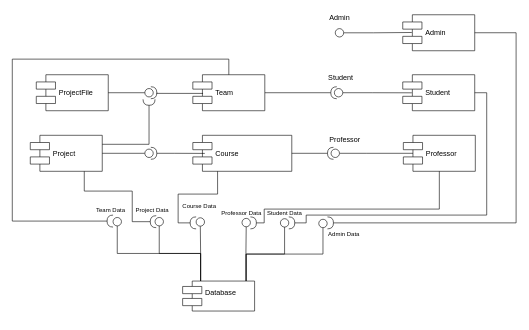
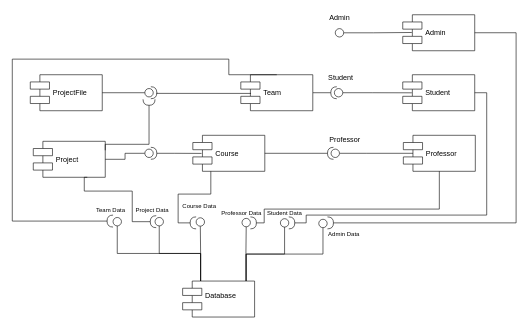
(72, 93) -> (66, 93)
(229, 93) -> (277, 93)
(66, 153) -> (69, 159)
(242, 153) -> (229, 153)
(219, 296) -> (219, 299)
